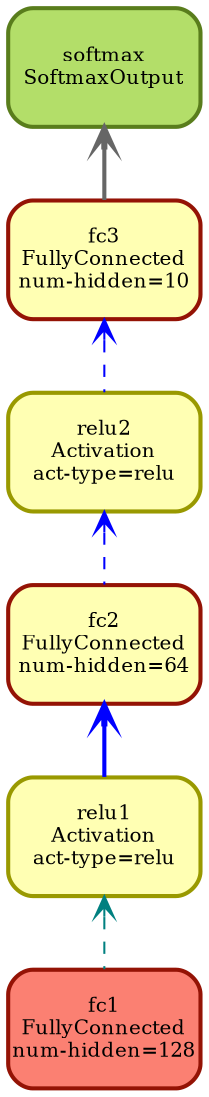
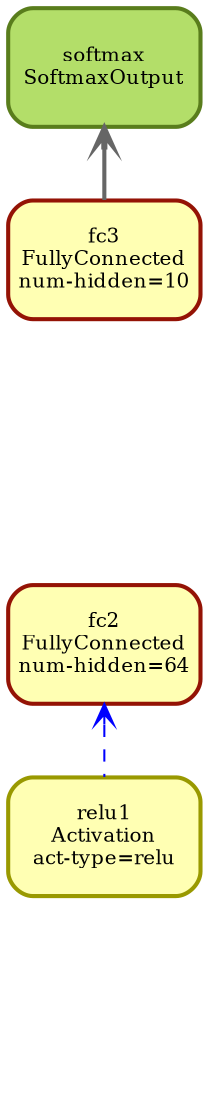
(104, 452) -> none
(104, 751) -> (104, 751)
(104, 1029) -> none
